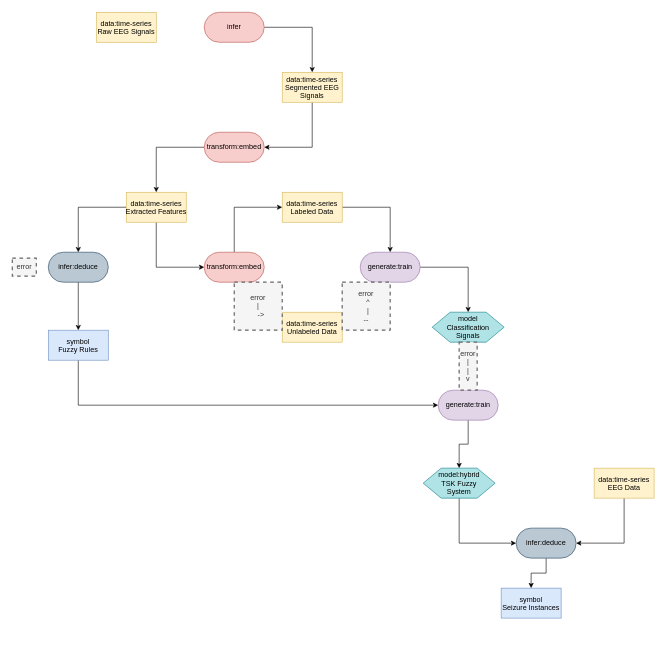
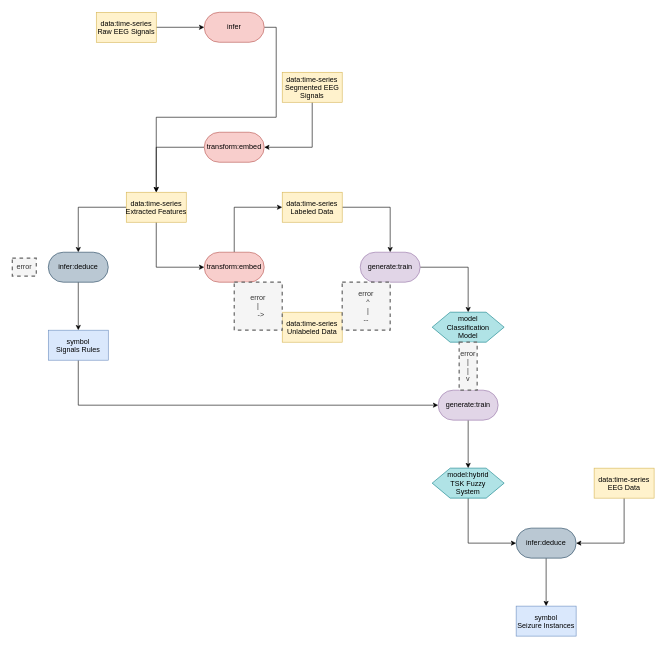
none -> (198, 27)
(311, 27) -> (248, 117)
(468, 319) -> (468, 319)
(78, 341) -> (78, 341)
(459, 483) -> (468, 483)
(531, 603) -> (546, 621)
